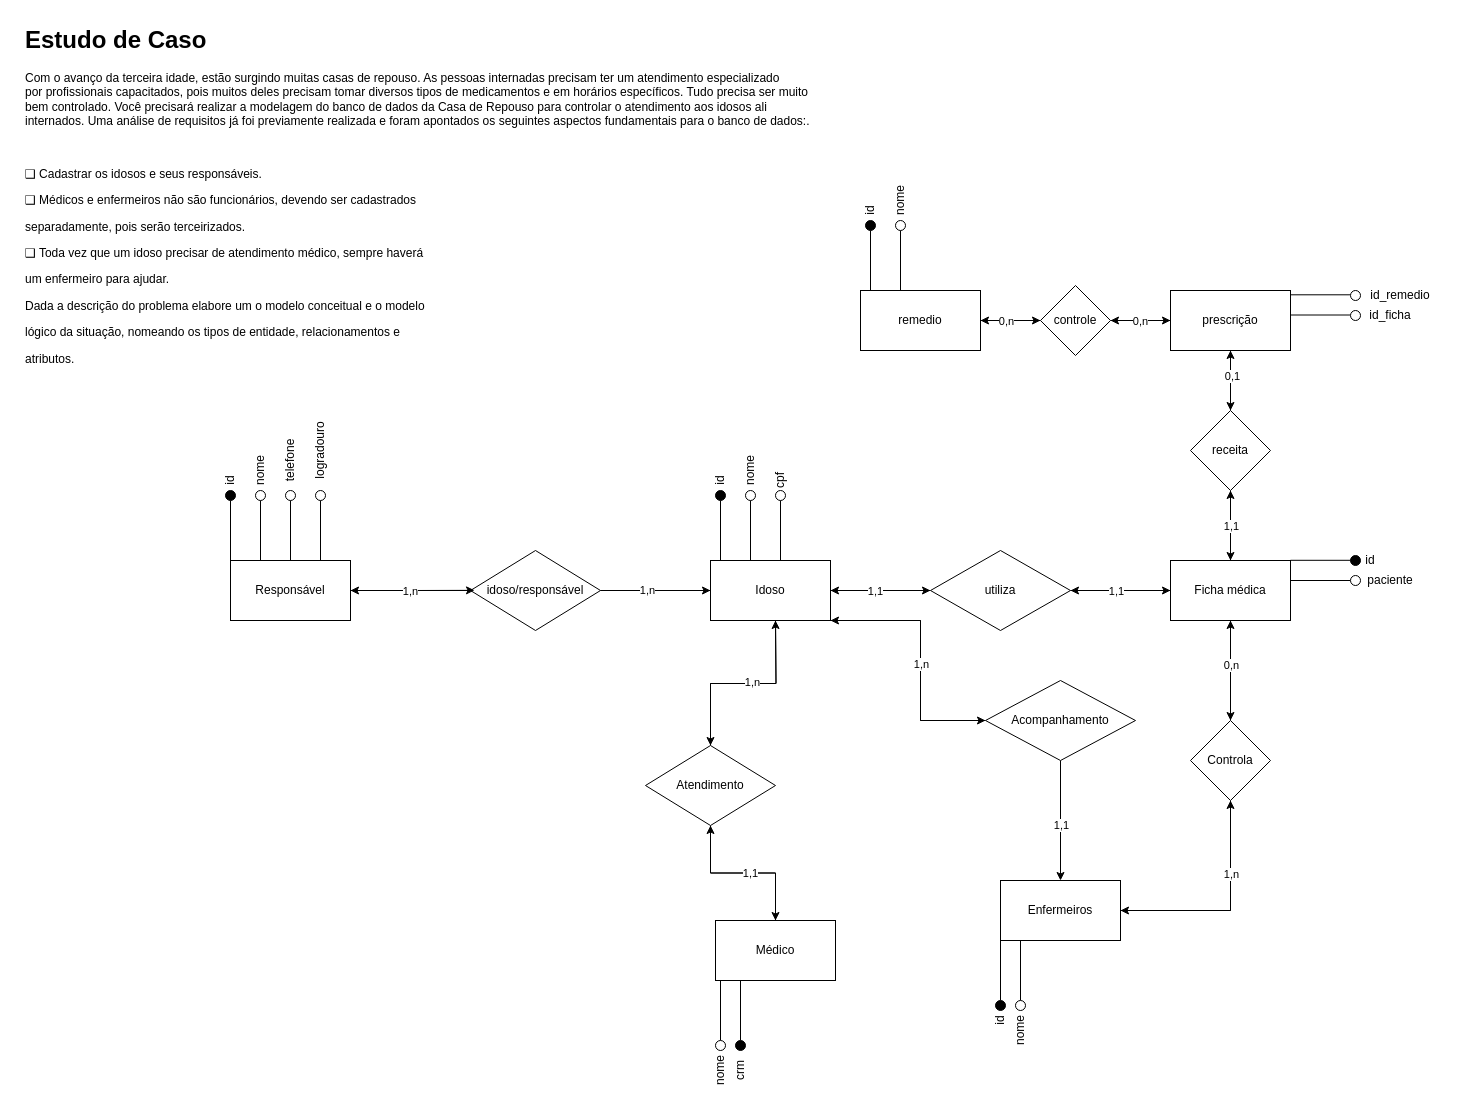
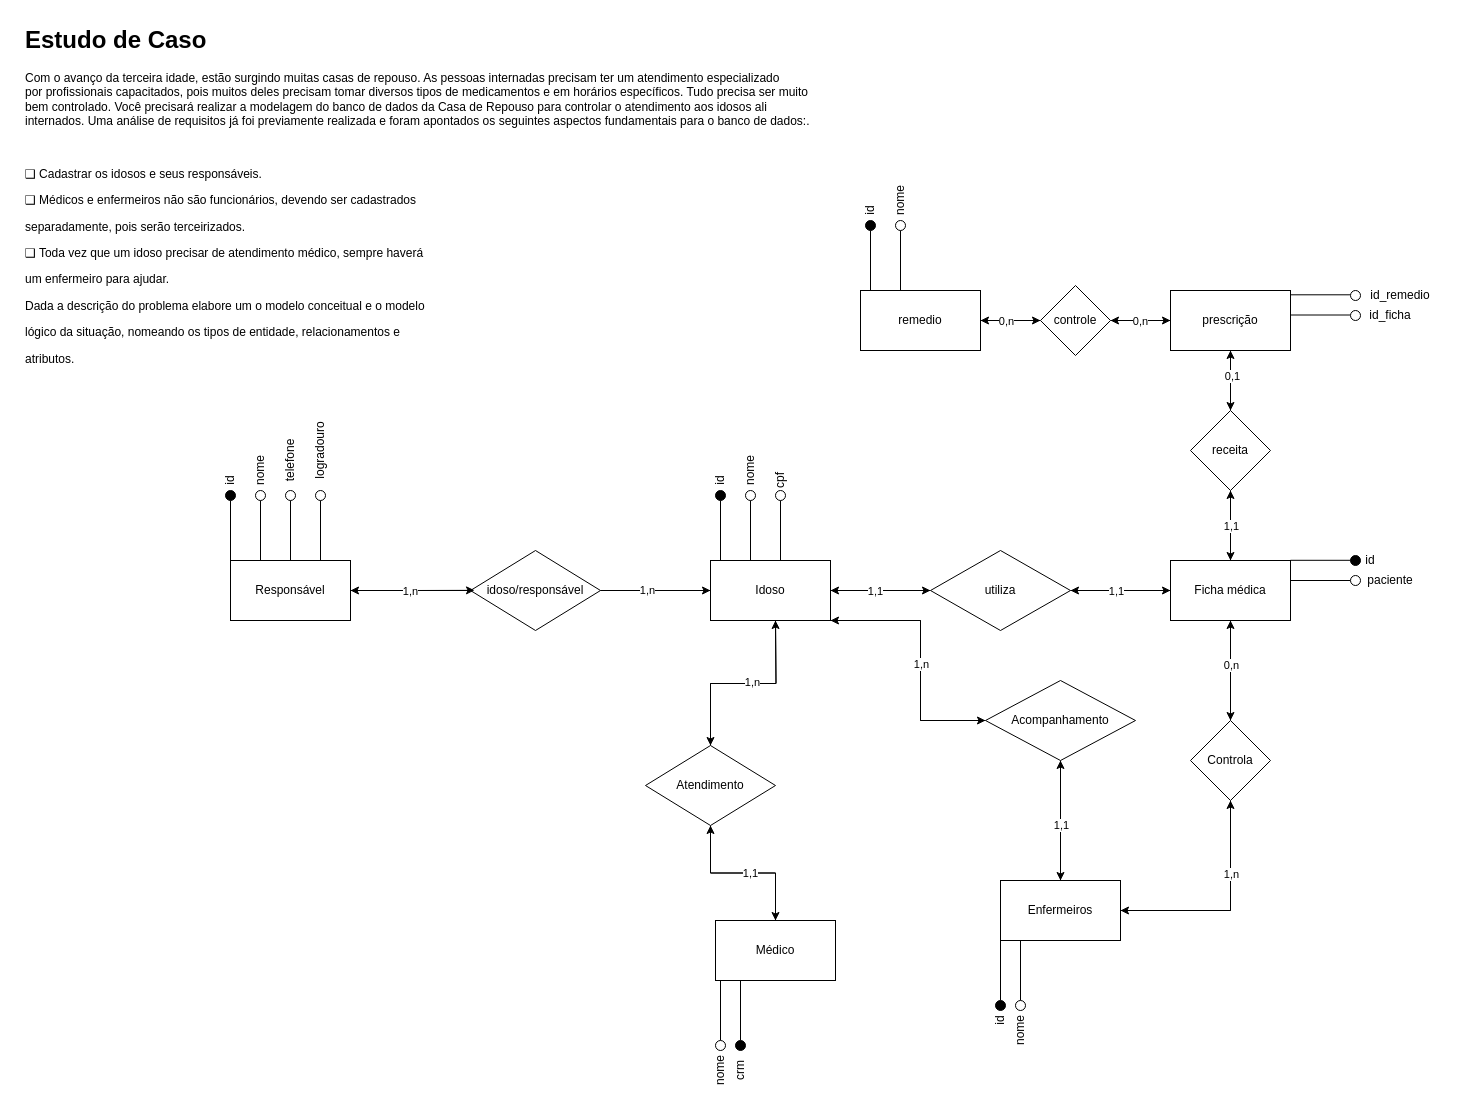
none -> (1061, 879)
